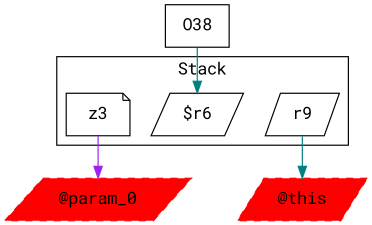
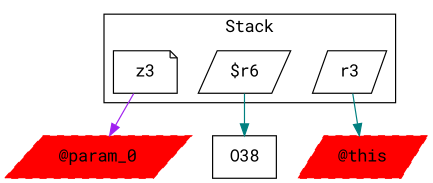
(197, 64) -> (244, 110)
(302, 115) -> (350, 72)
